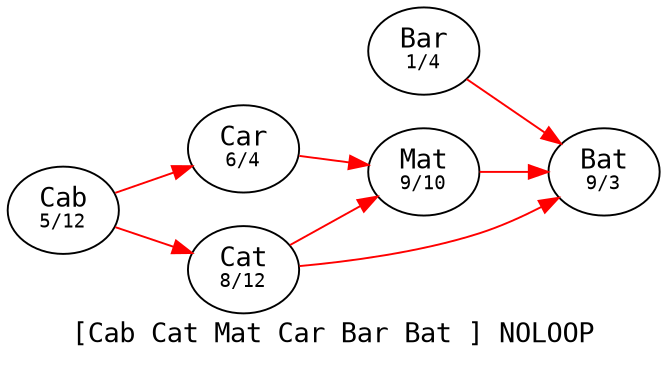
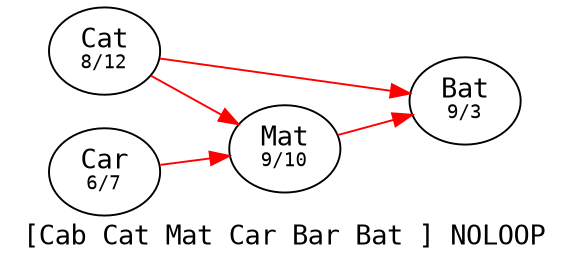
(424, 51) -> none
(244, 160) -> (105, 183)
(63, 210) -> none
